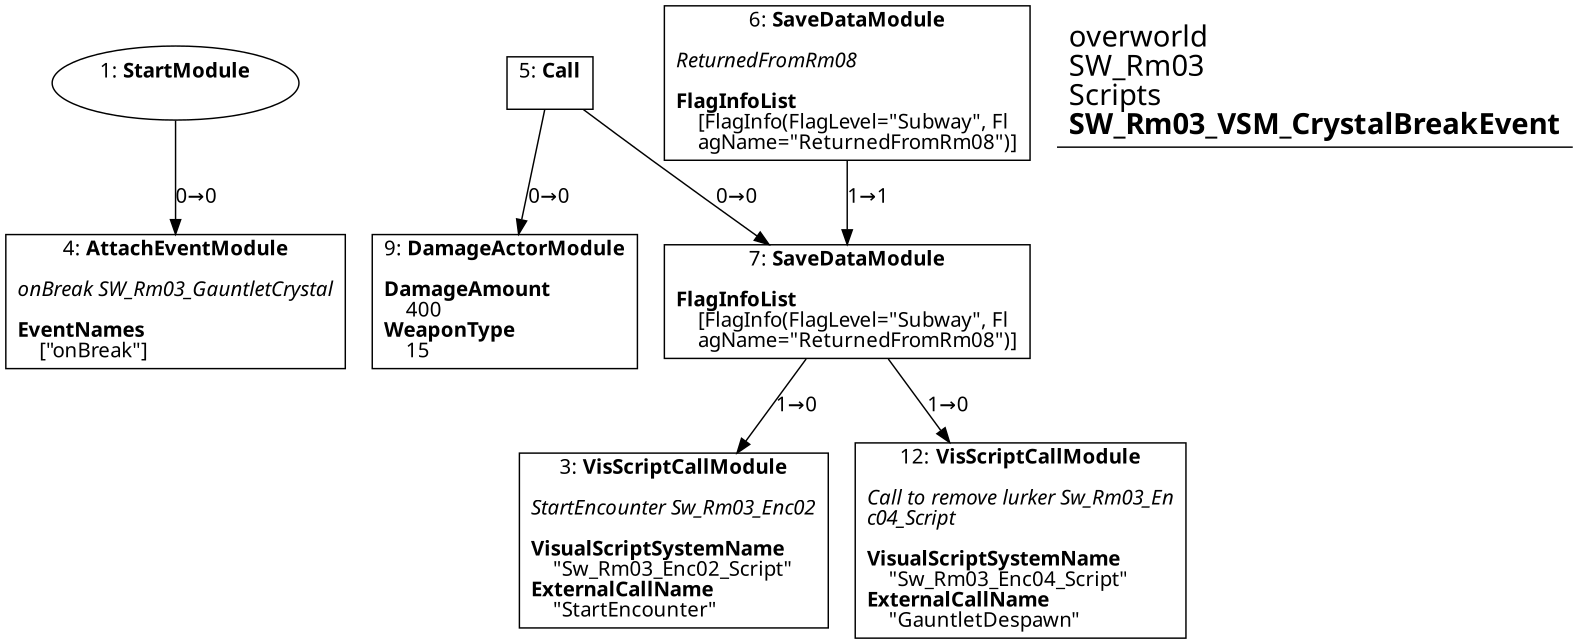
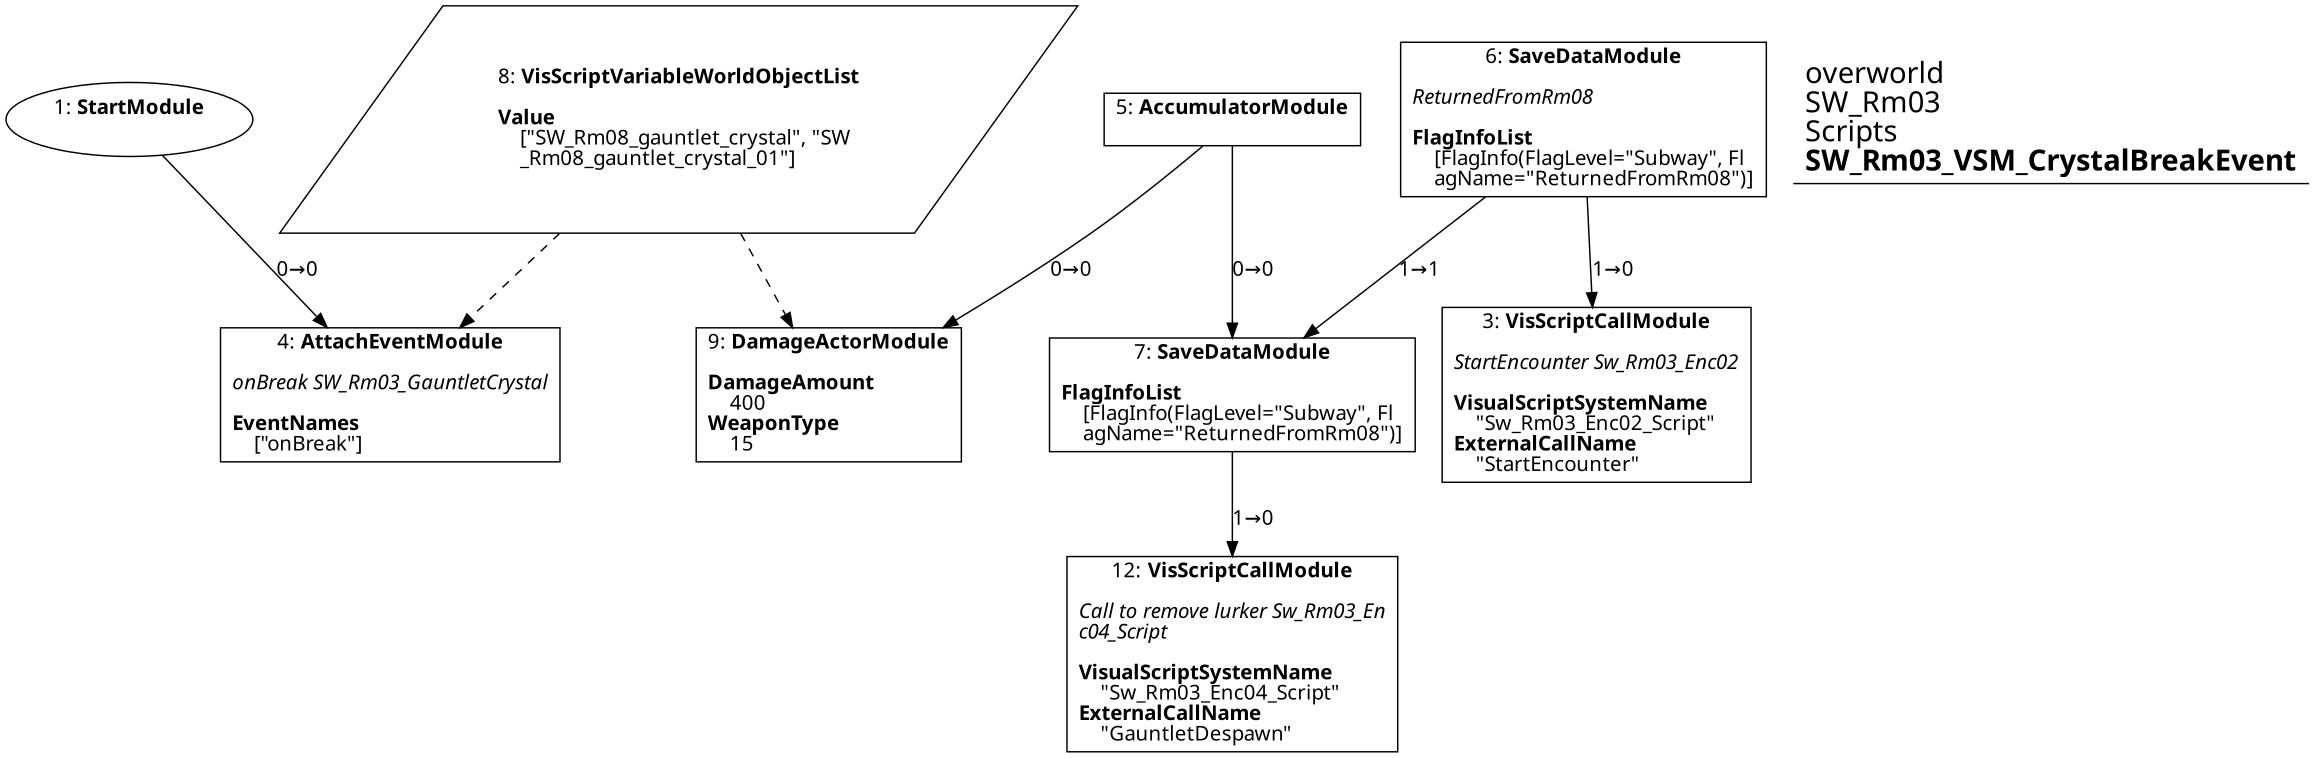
(562, 71) -> (1244, 108)
none -> (679, 119)
(776, 400) -> (1589, 245)
